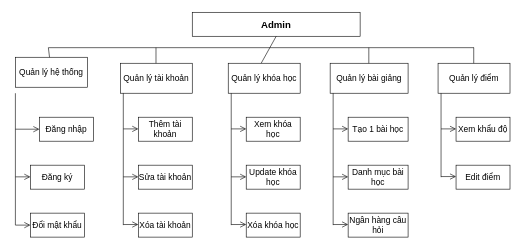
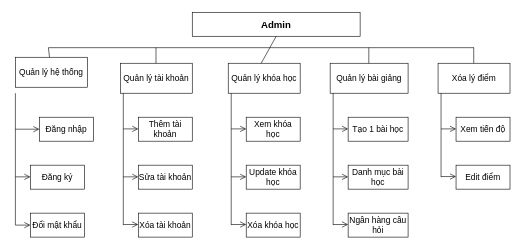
(474, 78) -> (474, 78)
(483, 129) -> (483, 129)
